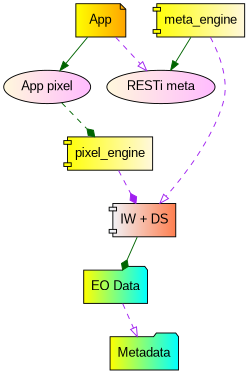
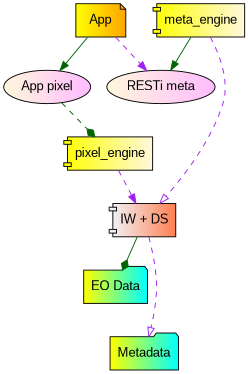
(128, 50) -> (128, 50)
(125, 183) -> (125, 183)
(128, 316) -> (156, 282)
